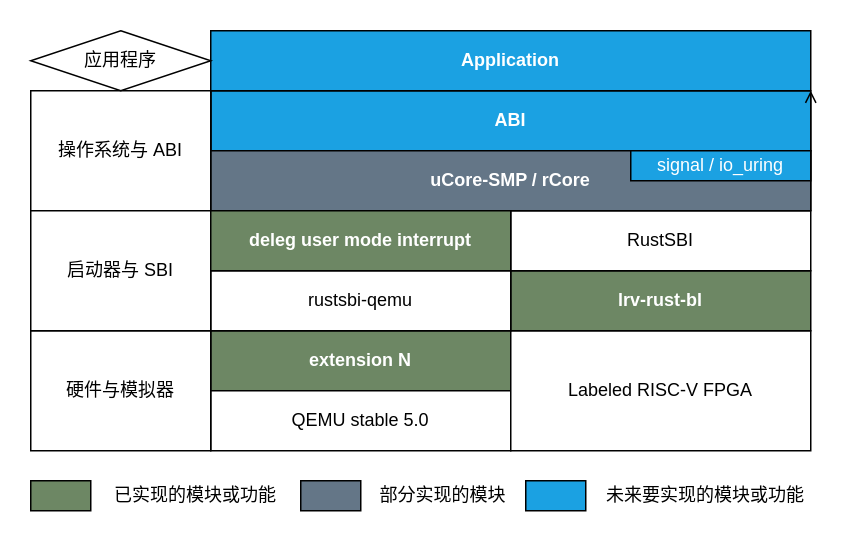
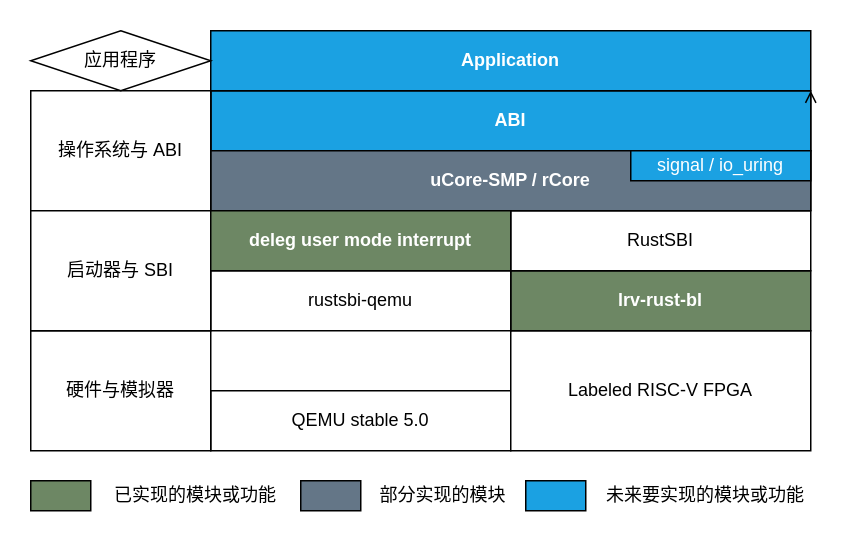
(361, 361) -> none
